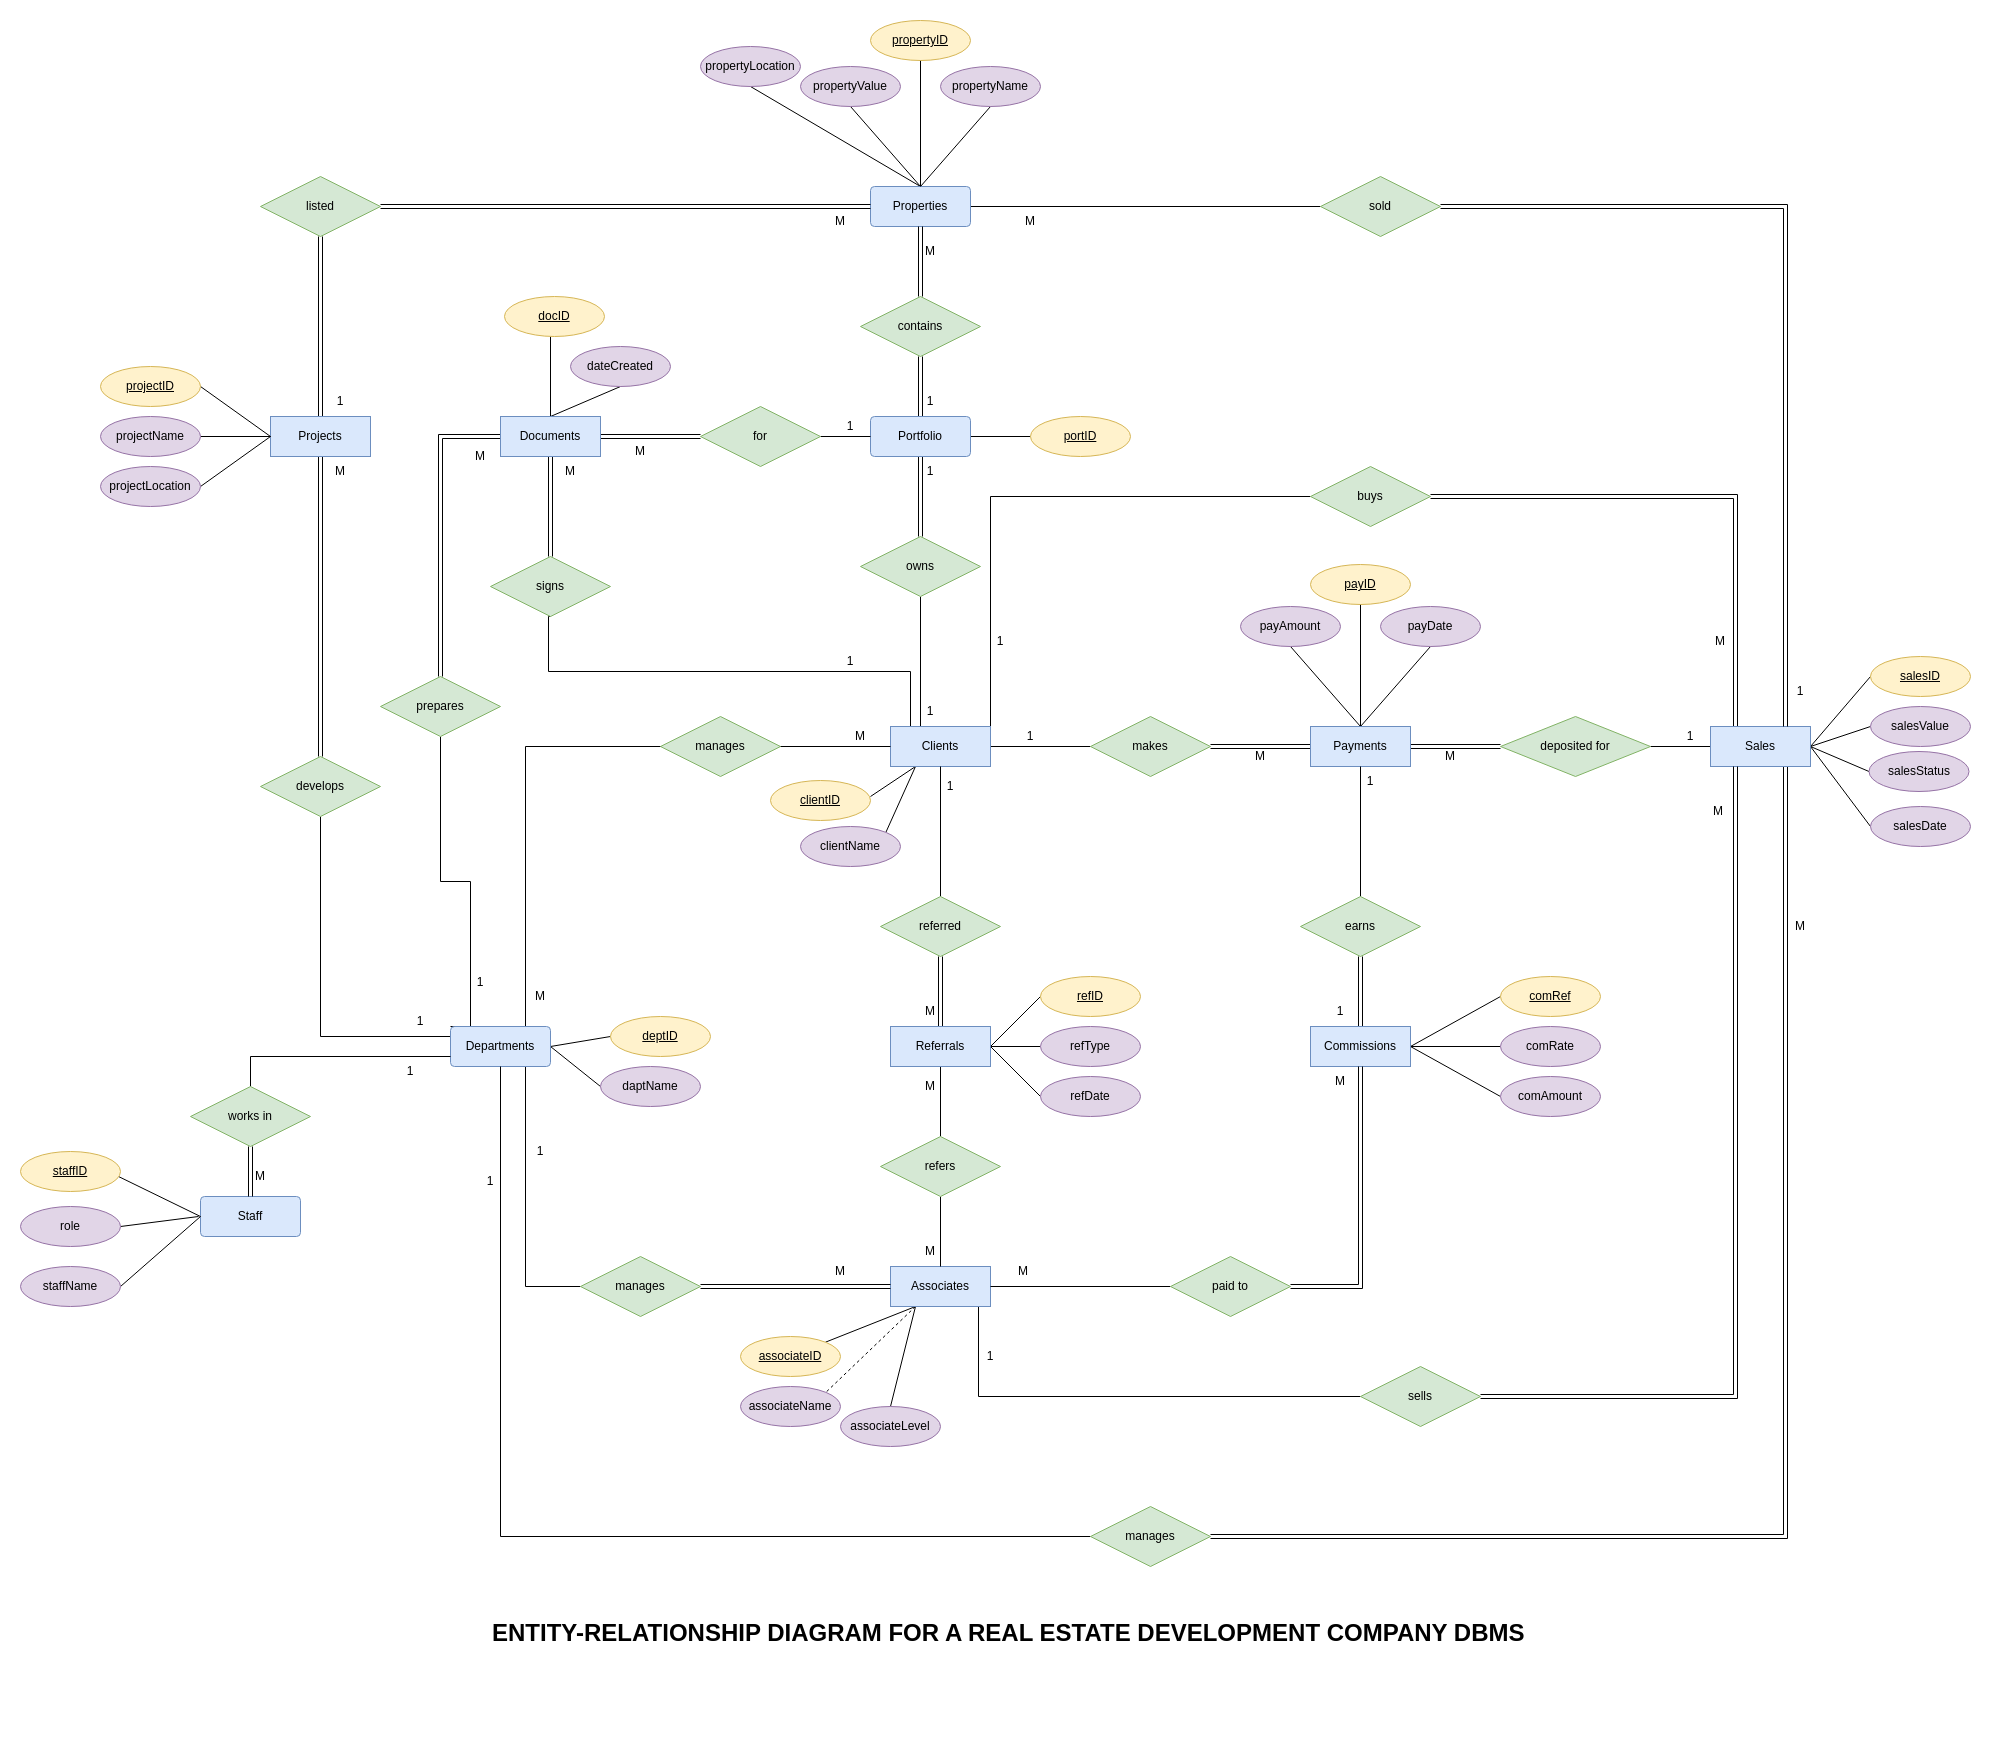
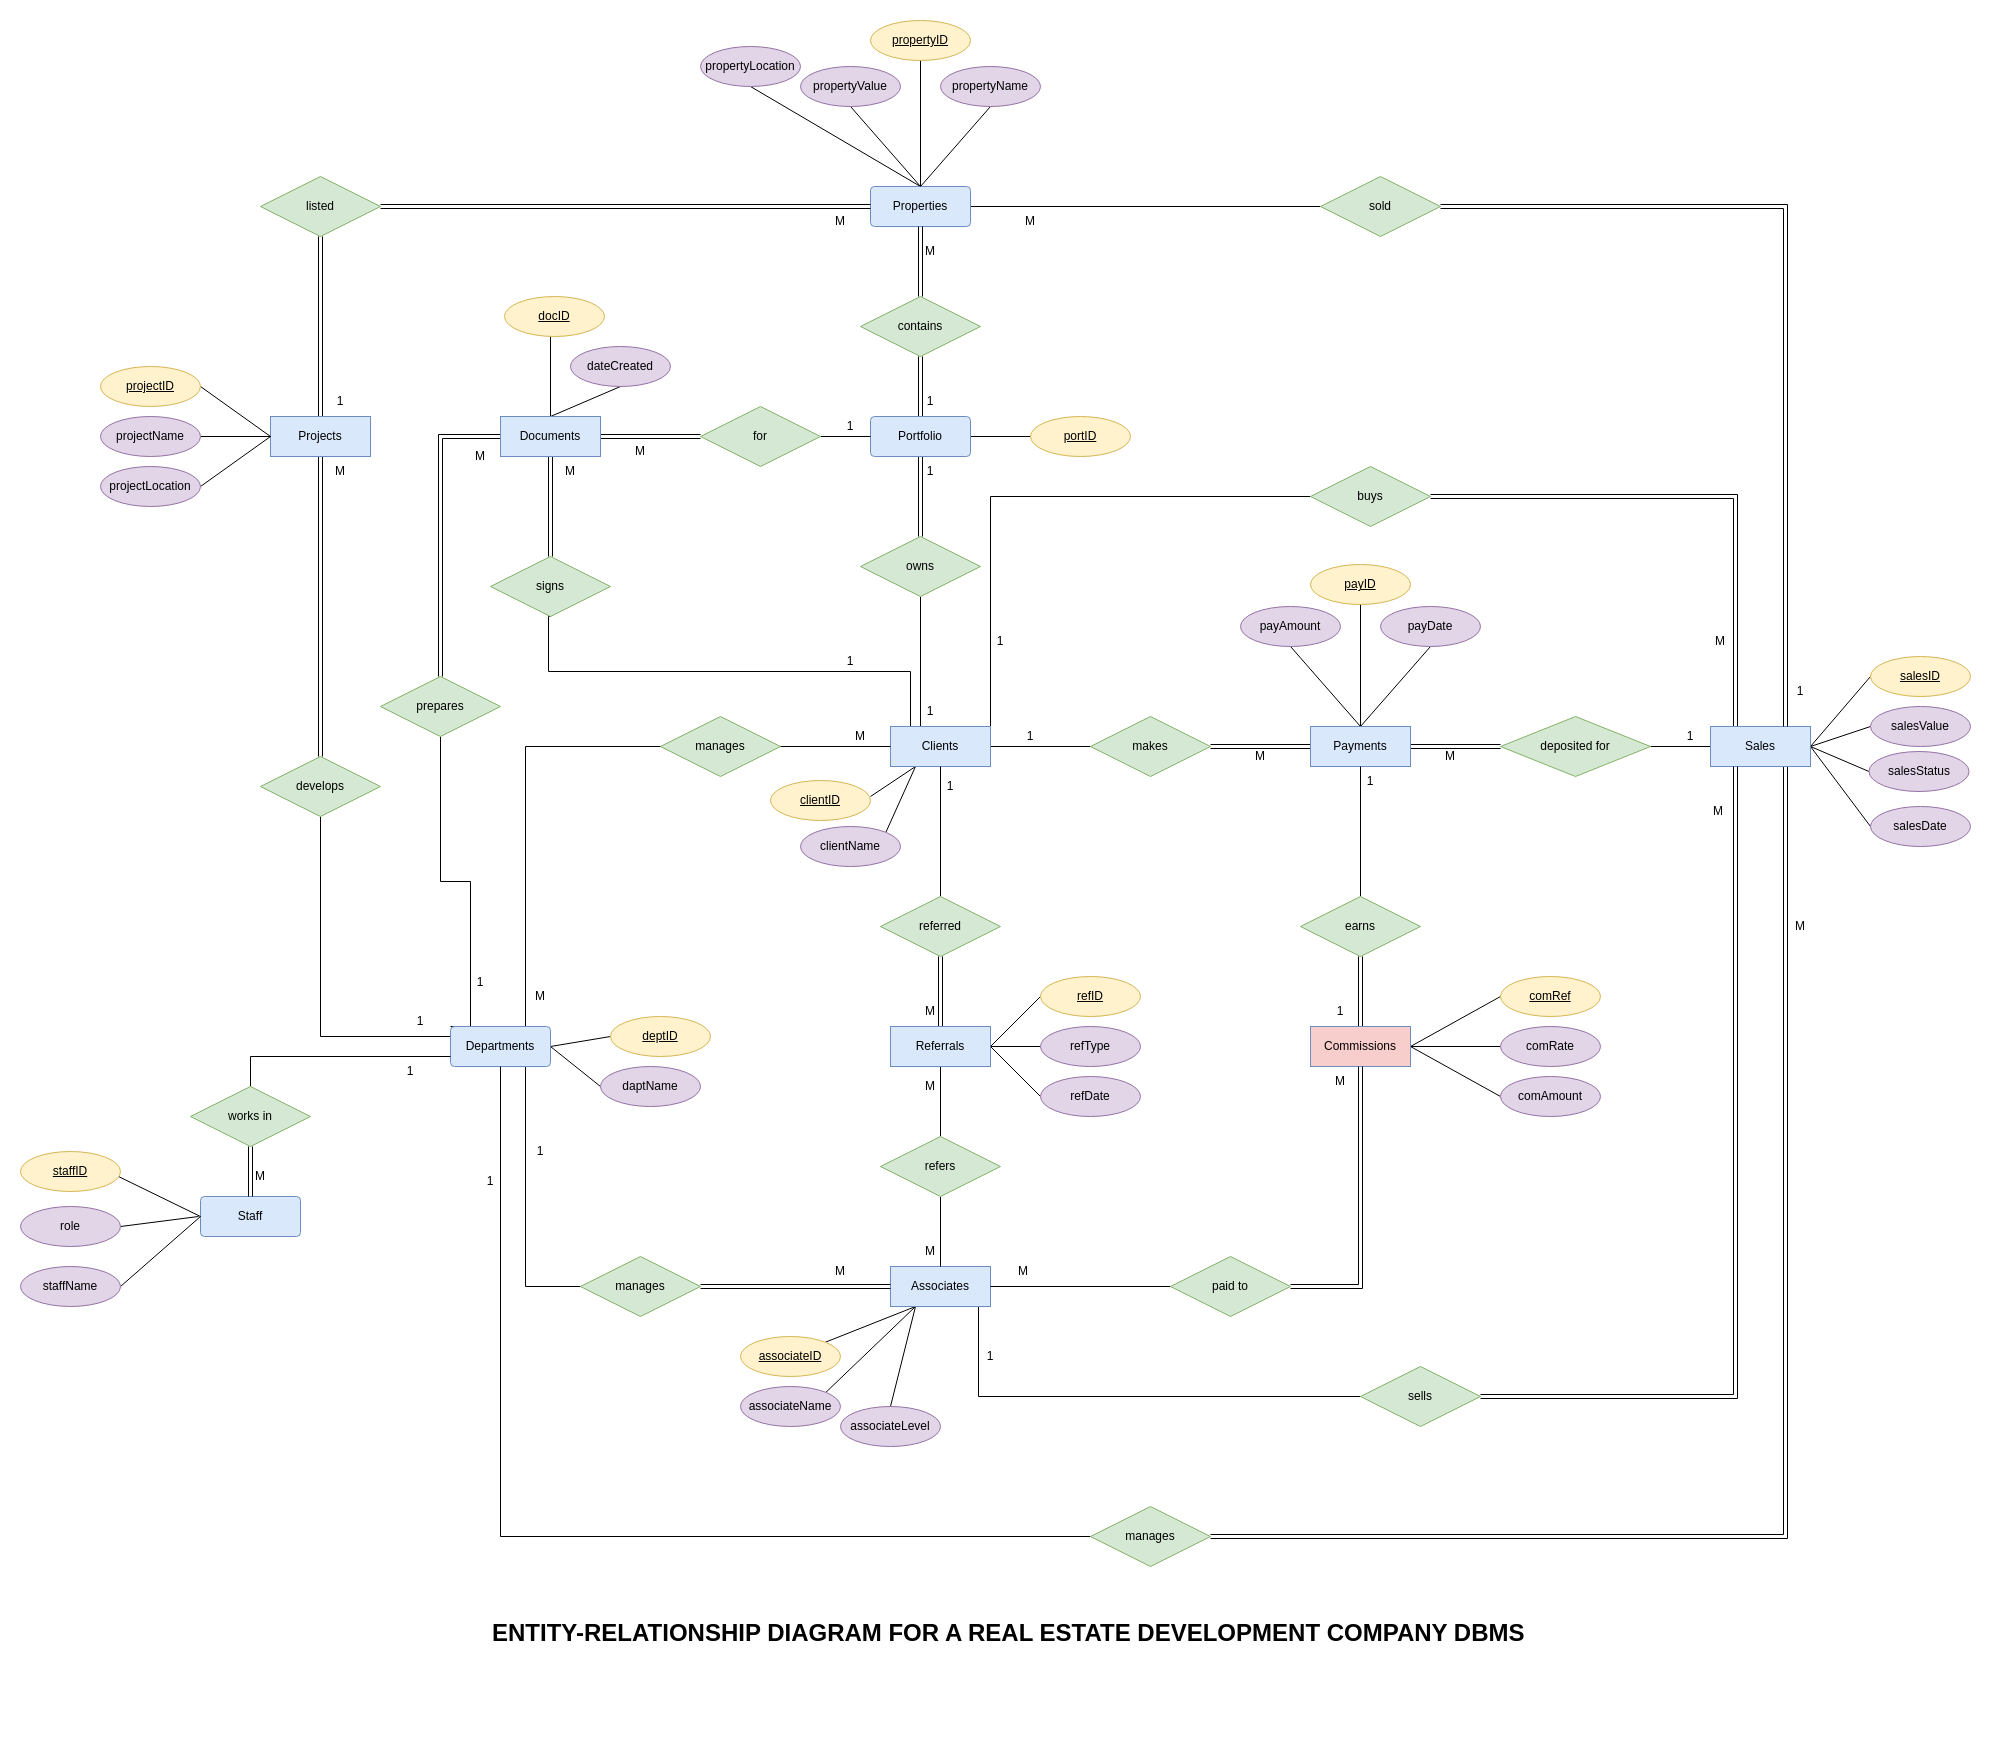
(1361, 1047) -> (1361, 1047)
(869, 1351) -> (869, 1351)
